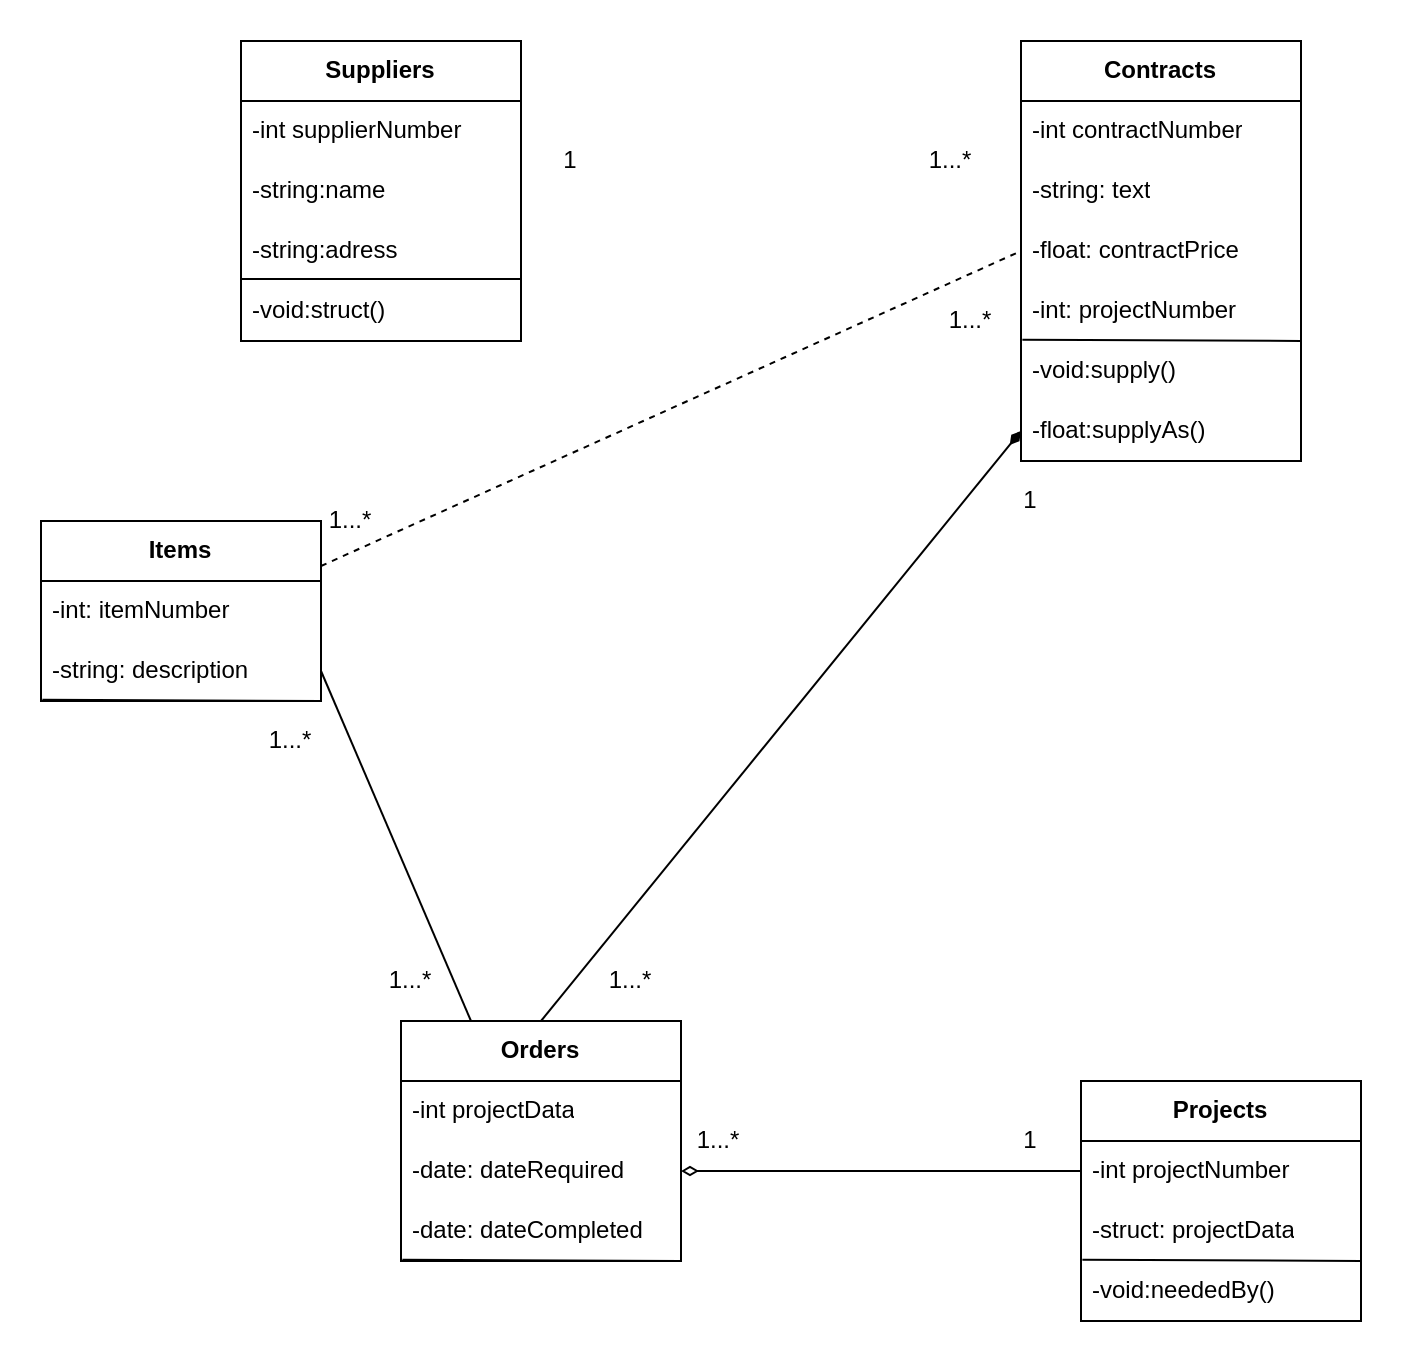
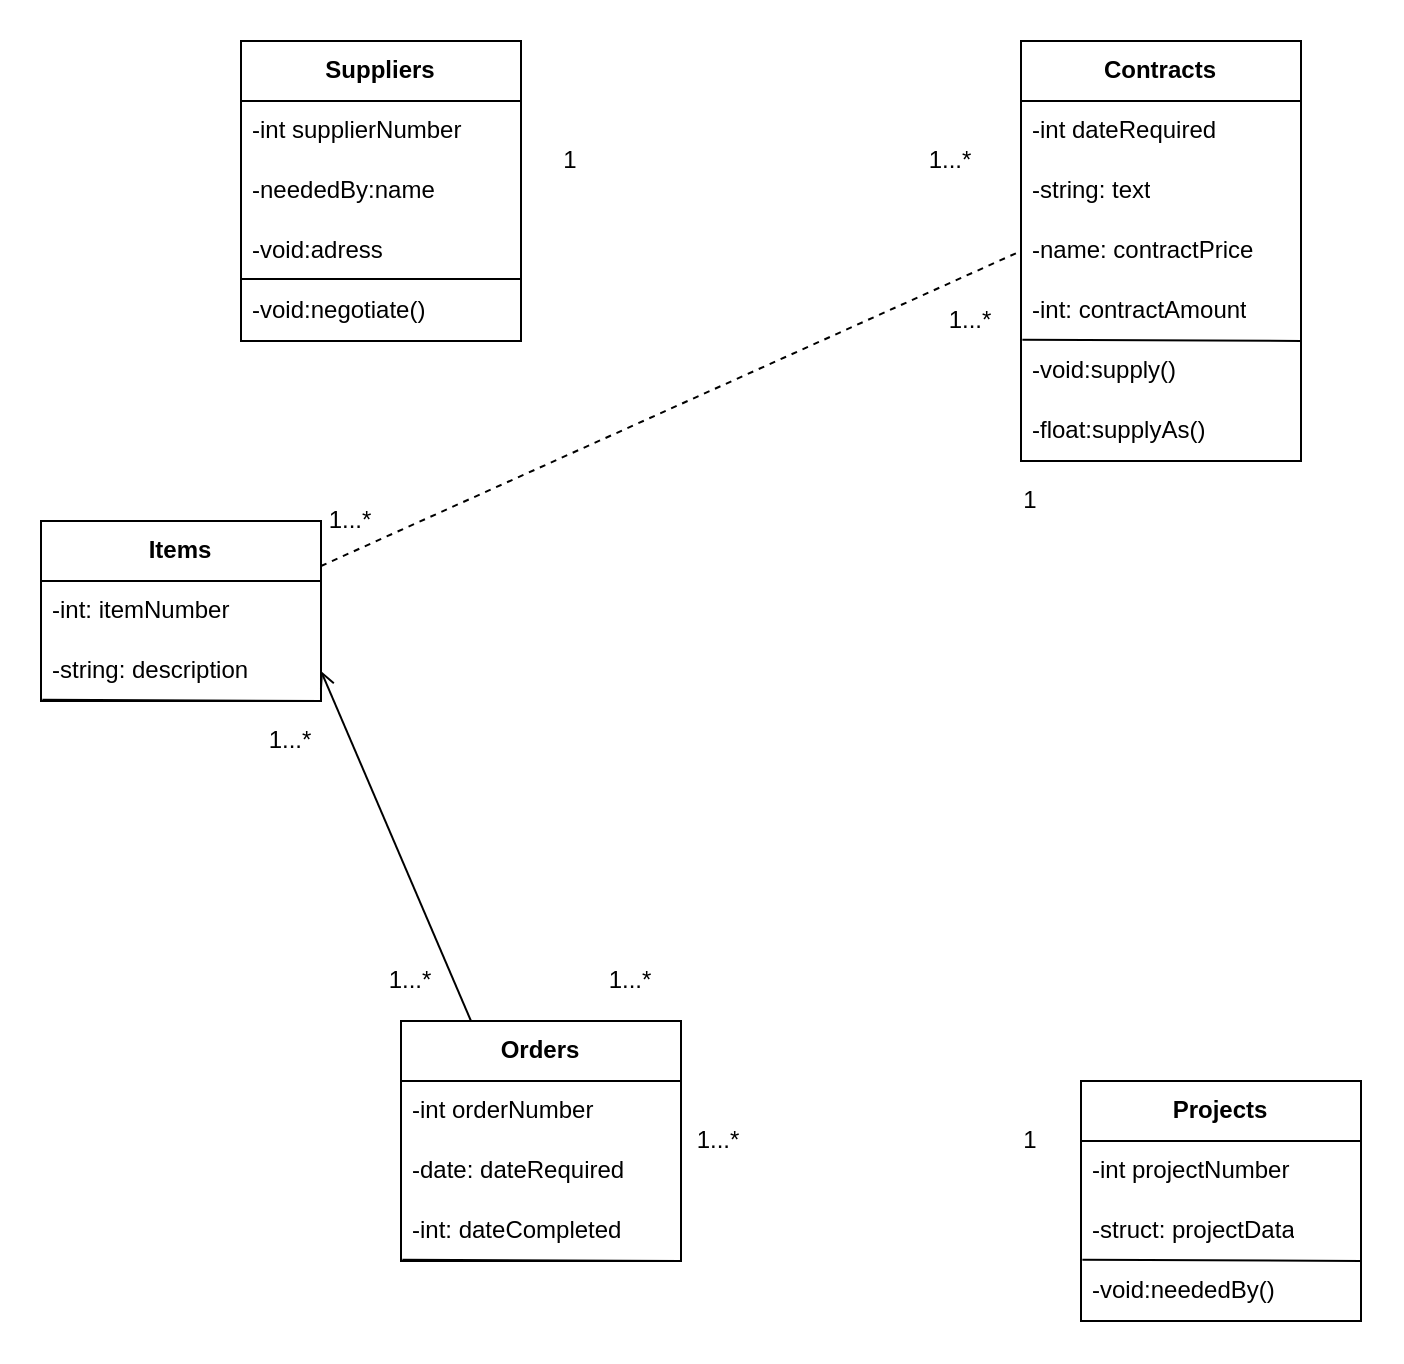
(1154, 131) -> (1138, 131)
(327, 191) -> (344, 191)
(341, 251) -> (327, 251)
(1162, 251) -> (1158, 251)
(341, 311) -> (358, 311)
(1151, 311) -> (1158, 311)
(325, 679) -> (324, 679)
(776, 732) -> none
(514, 1111) -> (514, 1111)
(888, 1171) -> none
(538, 1231) -> (528, 1231)
